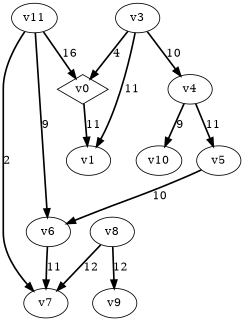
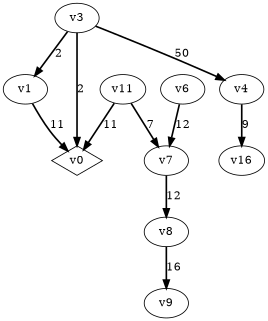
(70, 54) -> (111, 125)
(117, 54) -> (81, 89)
(174, 54) -> (182, 54)
(132, 89) -> (59, 54)
(85, 120) -> (46, 125)
(41, 121) -> none
(7, 161) -> (151, 125)
(159, 161) -> (242, 161)
(219, 161) -> none
(82, 265) -> (166, 192)
(54, 268) -> (183, 125)
(121, 268) -> (174, 268)
